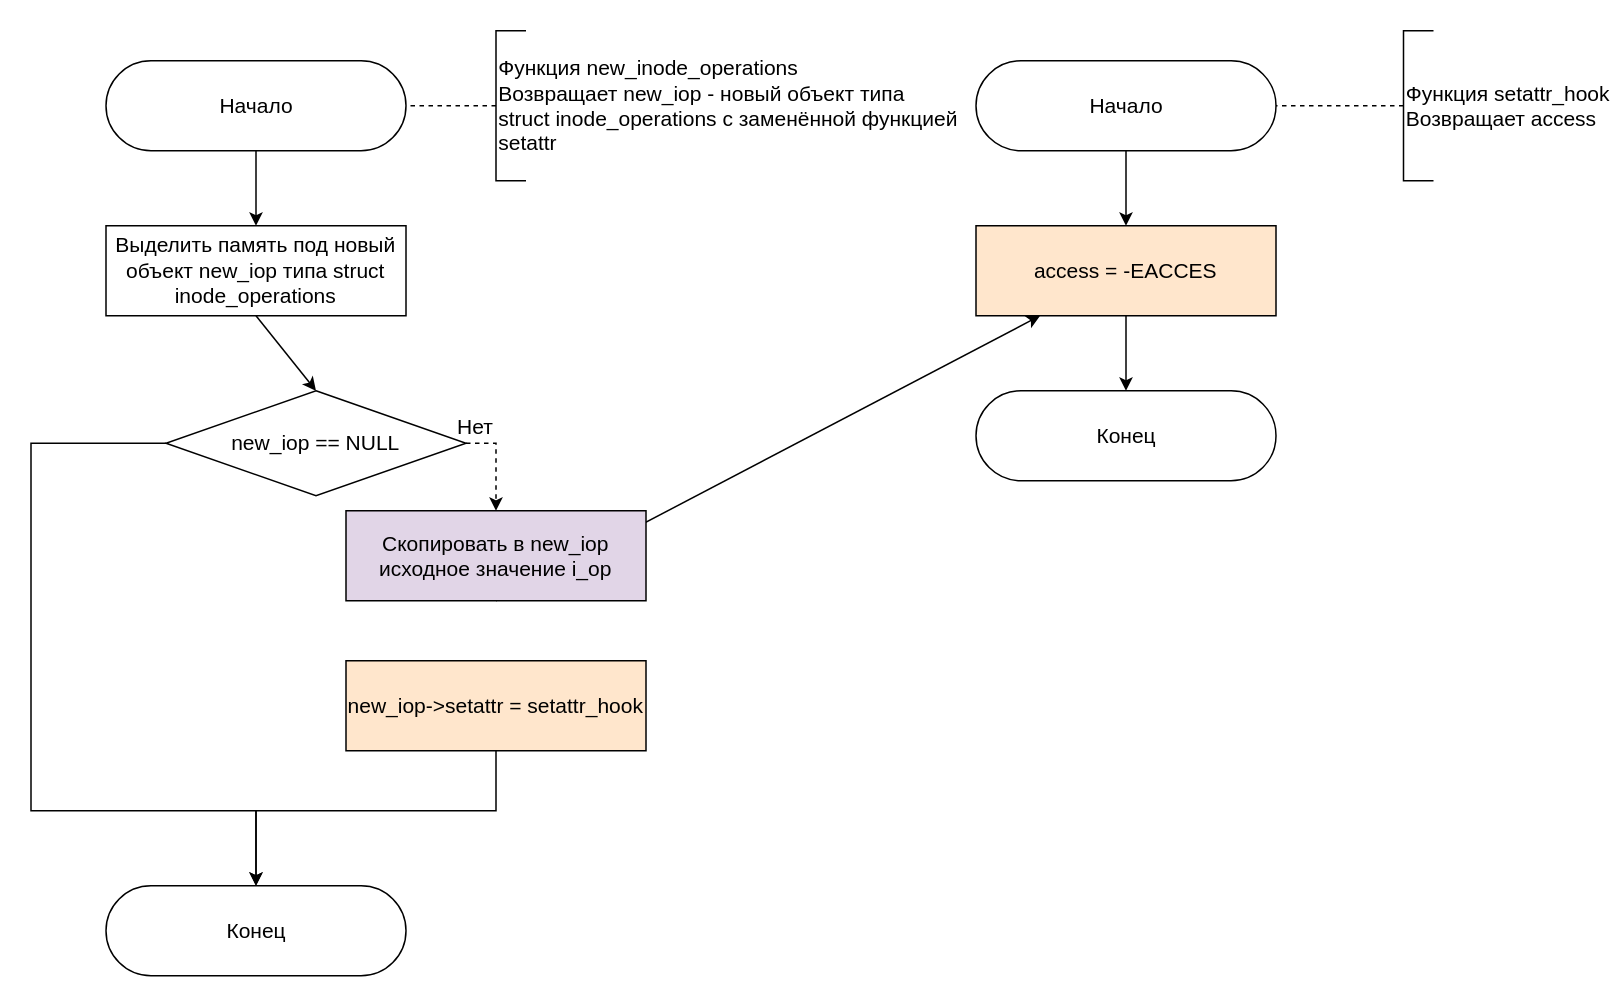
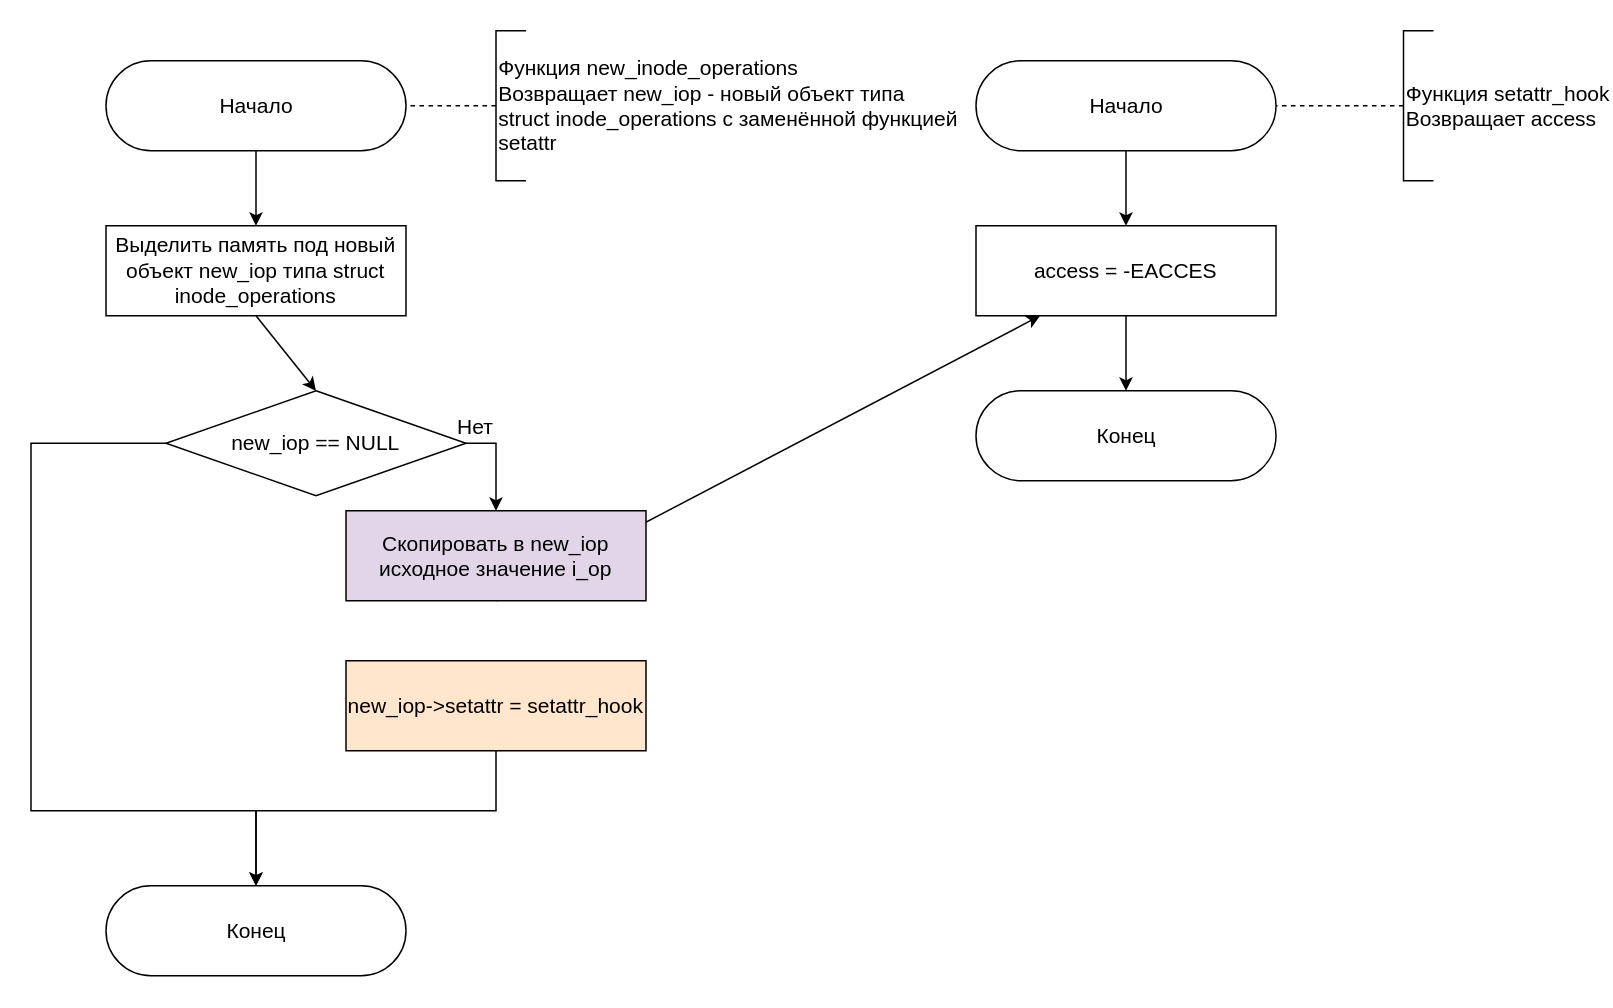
(1126, 271) -> (1126, 271)
(496, 458) -> (496, 458)
